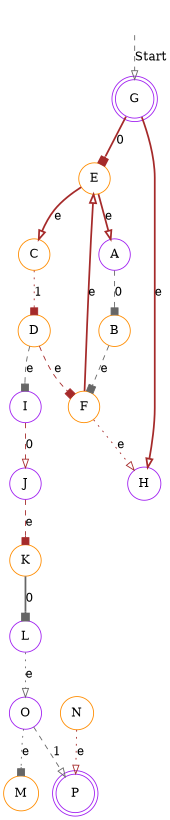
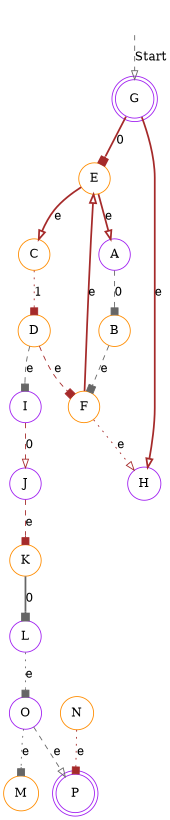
(25, 670) -> (25, 670)
(76, 747) -> (76, 747)
(57, 752) -> (57, 752)
